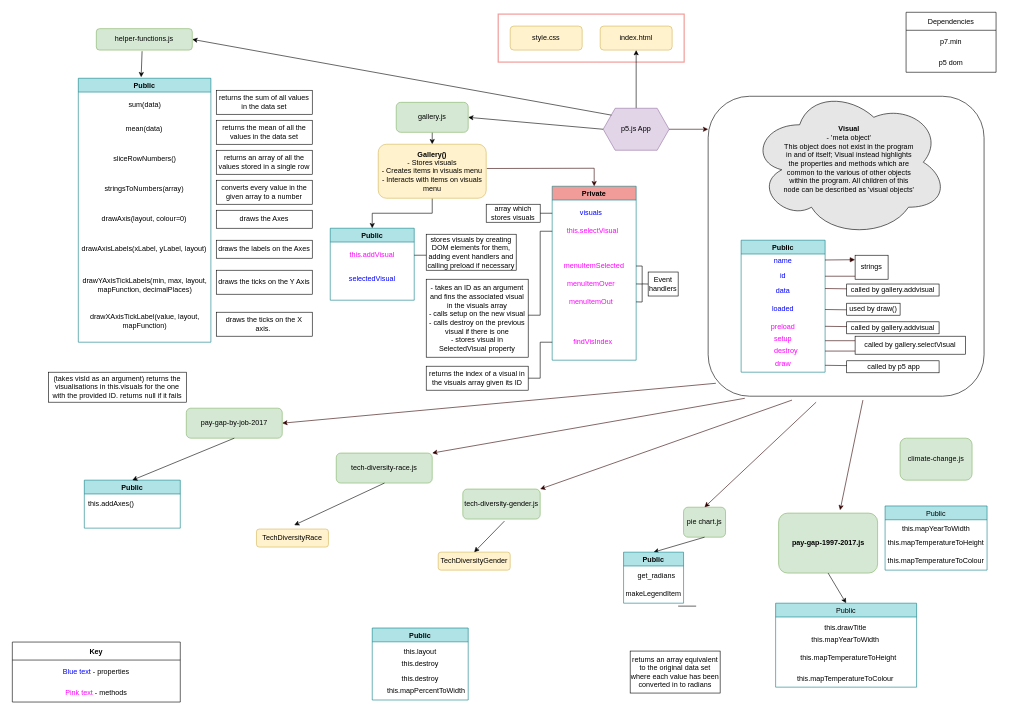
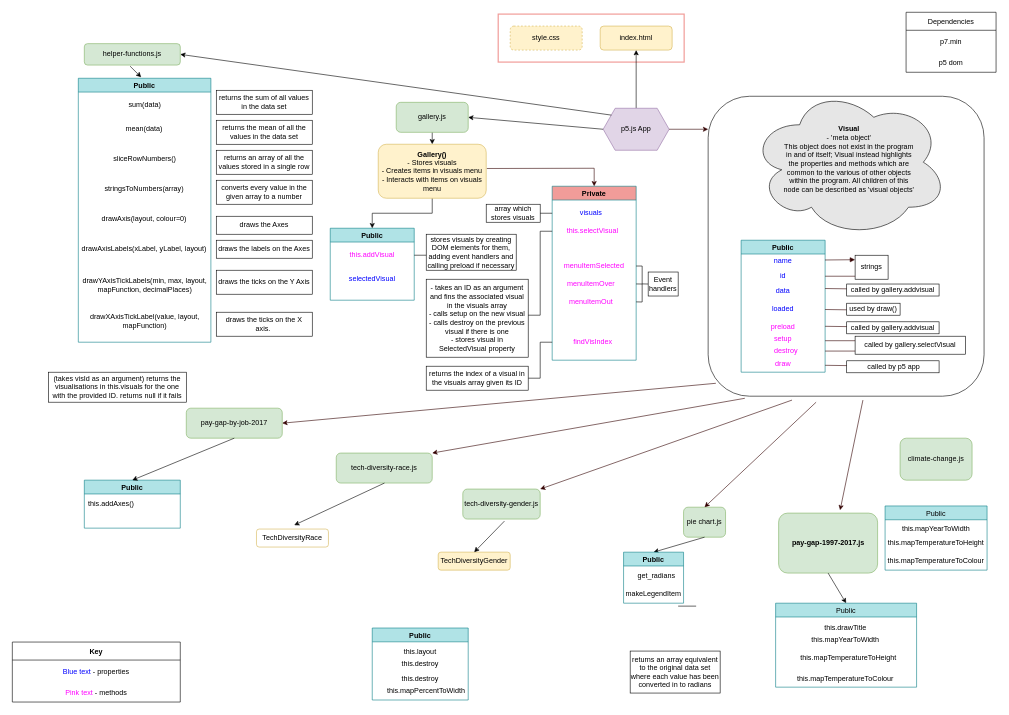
(546, 38) -> (546, 38)
(144, 39) -> (132, 54)
(264, 219) -> (264, 225)
(293, 538) -> (293, 538)
